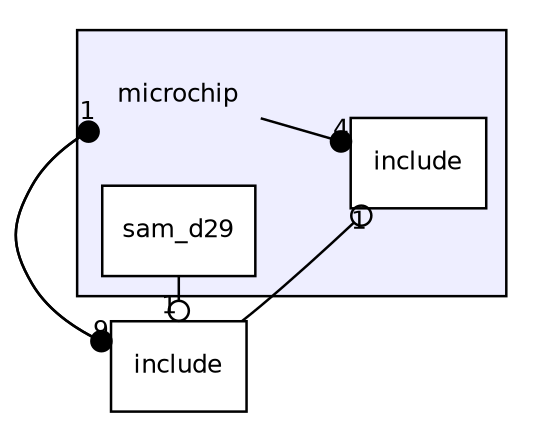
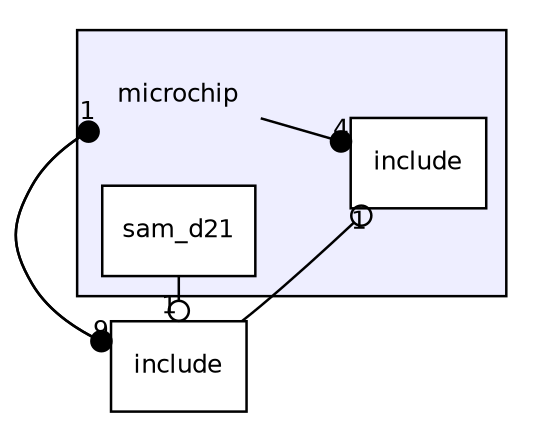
(179, 231) -> (179, 231)
